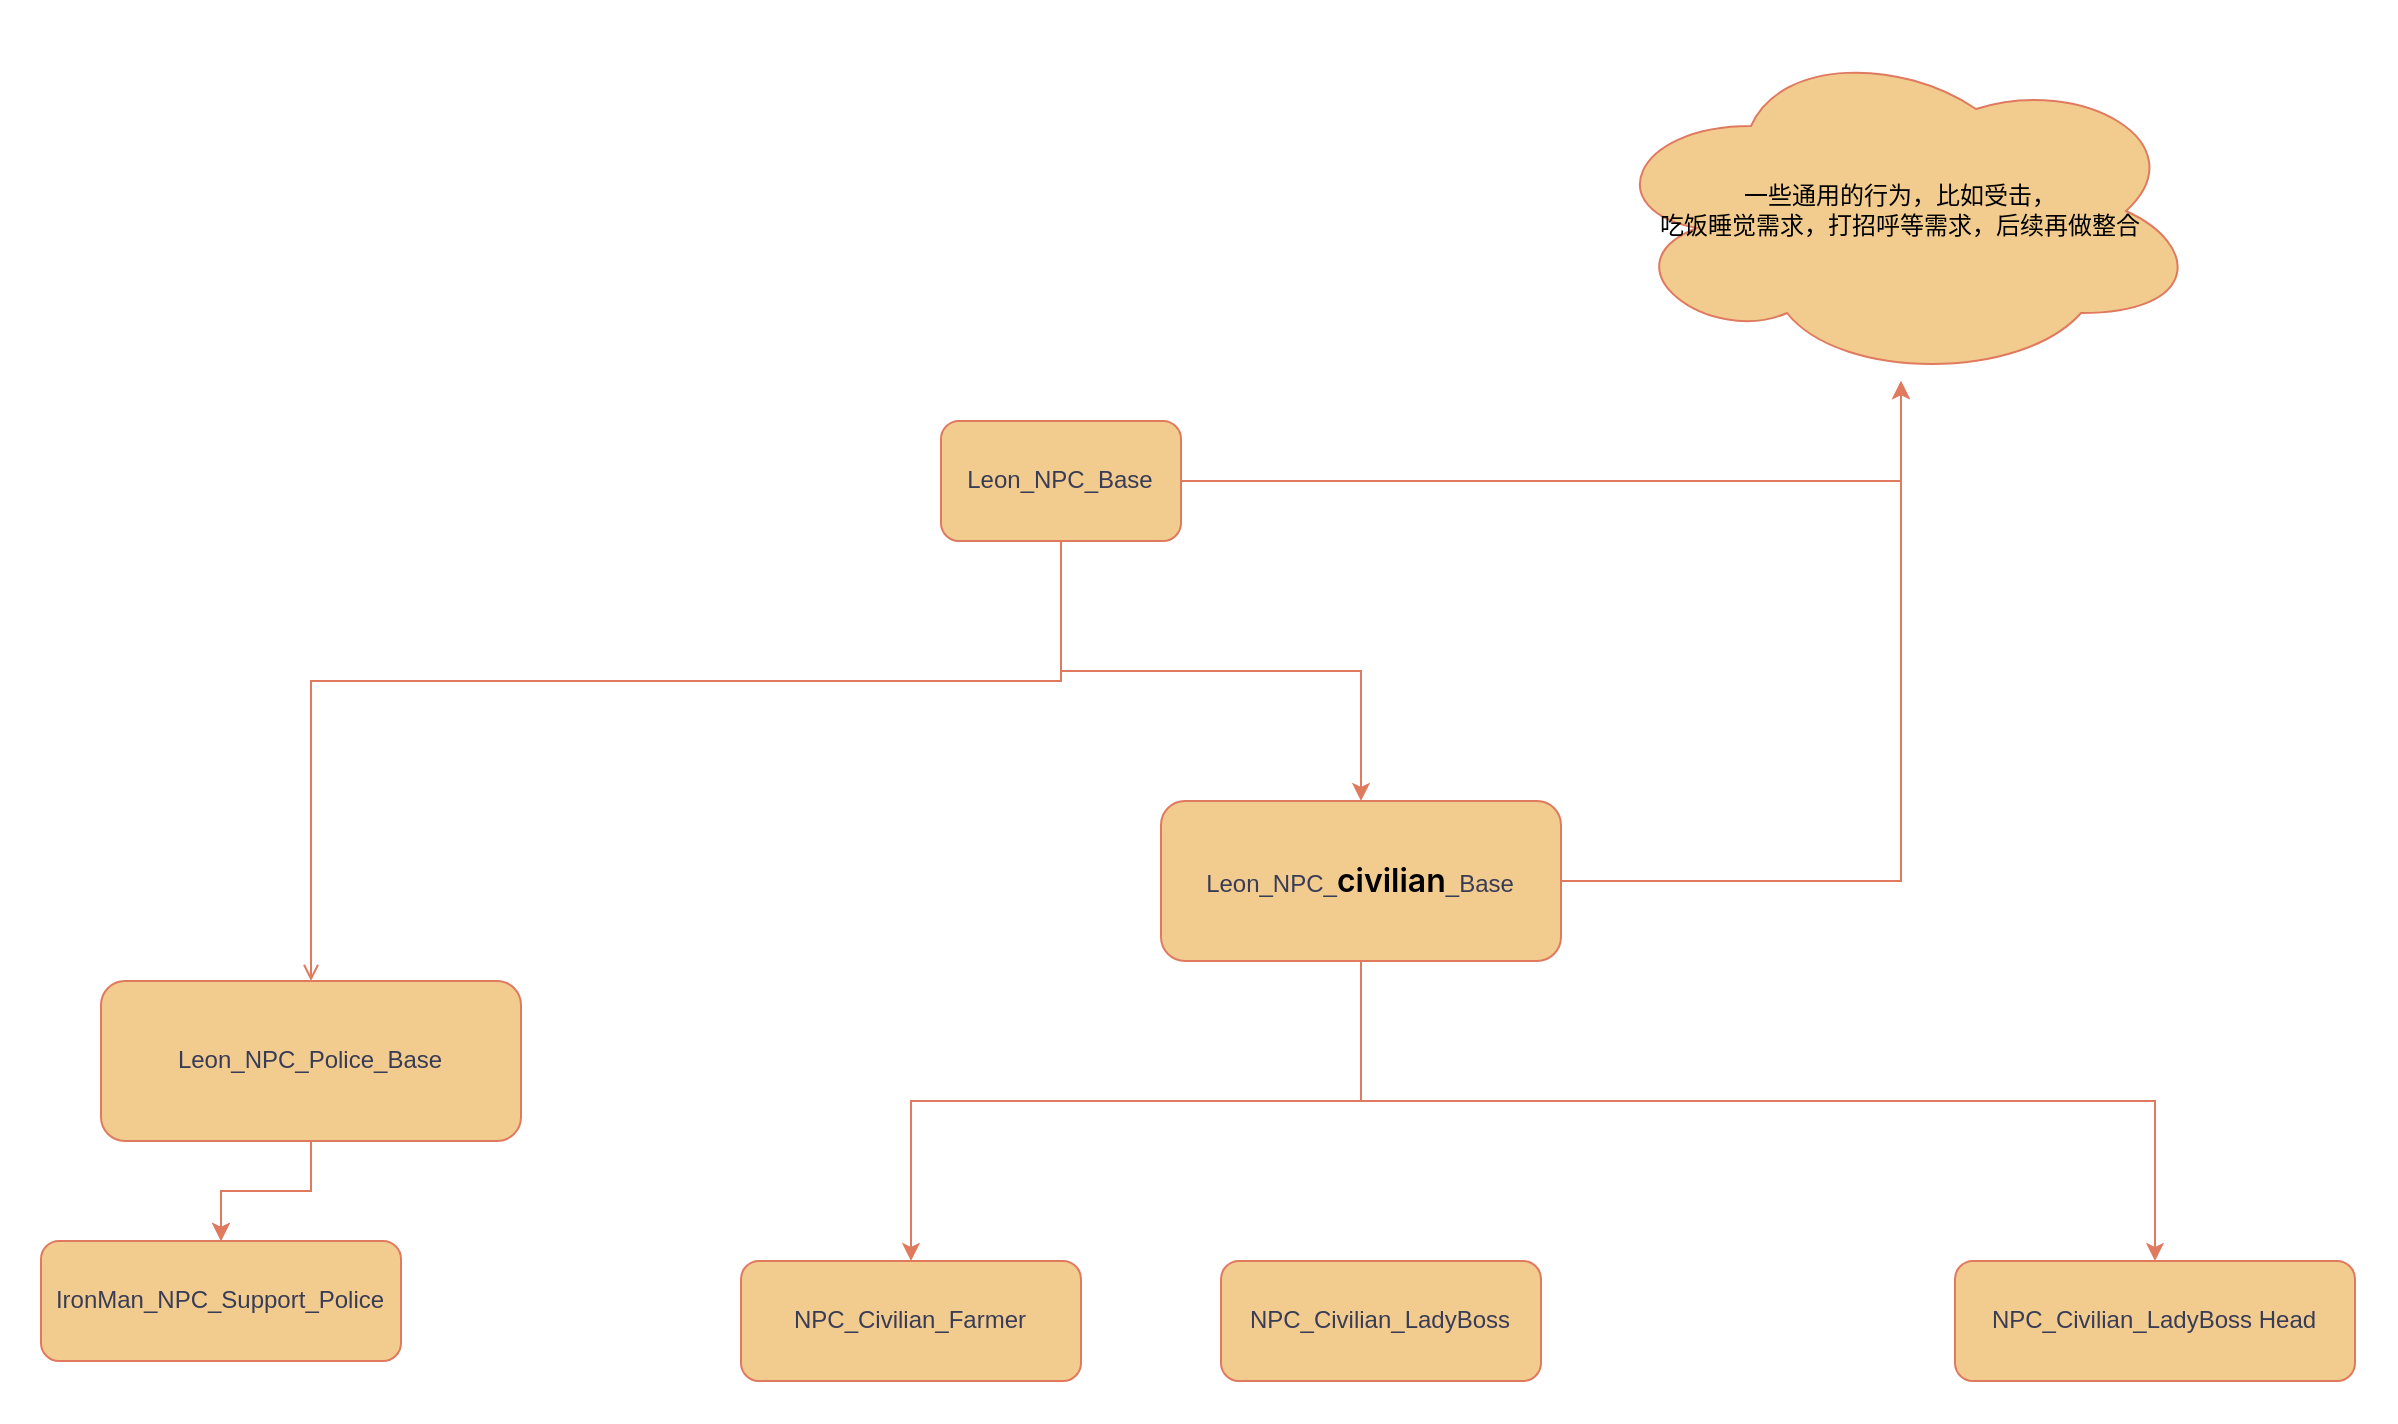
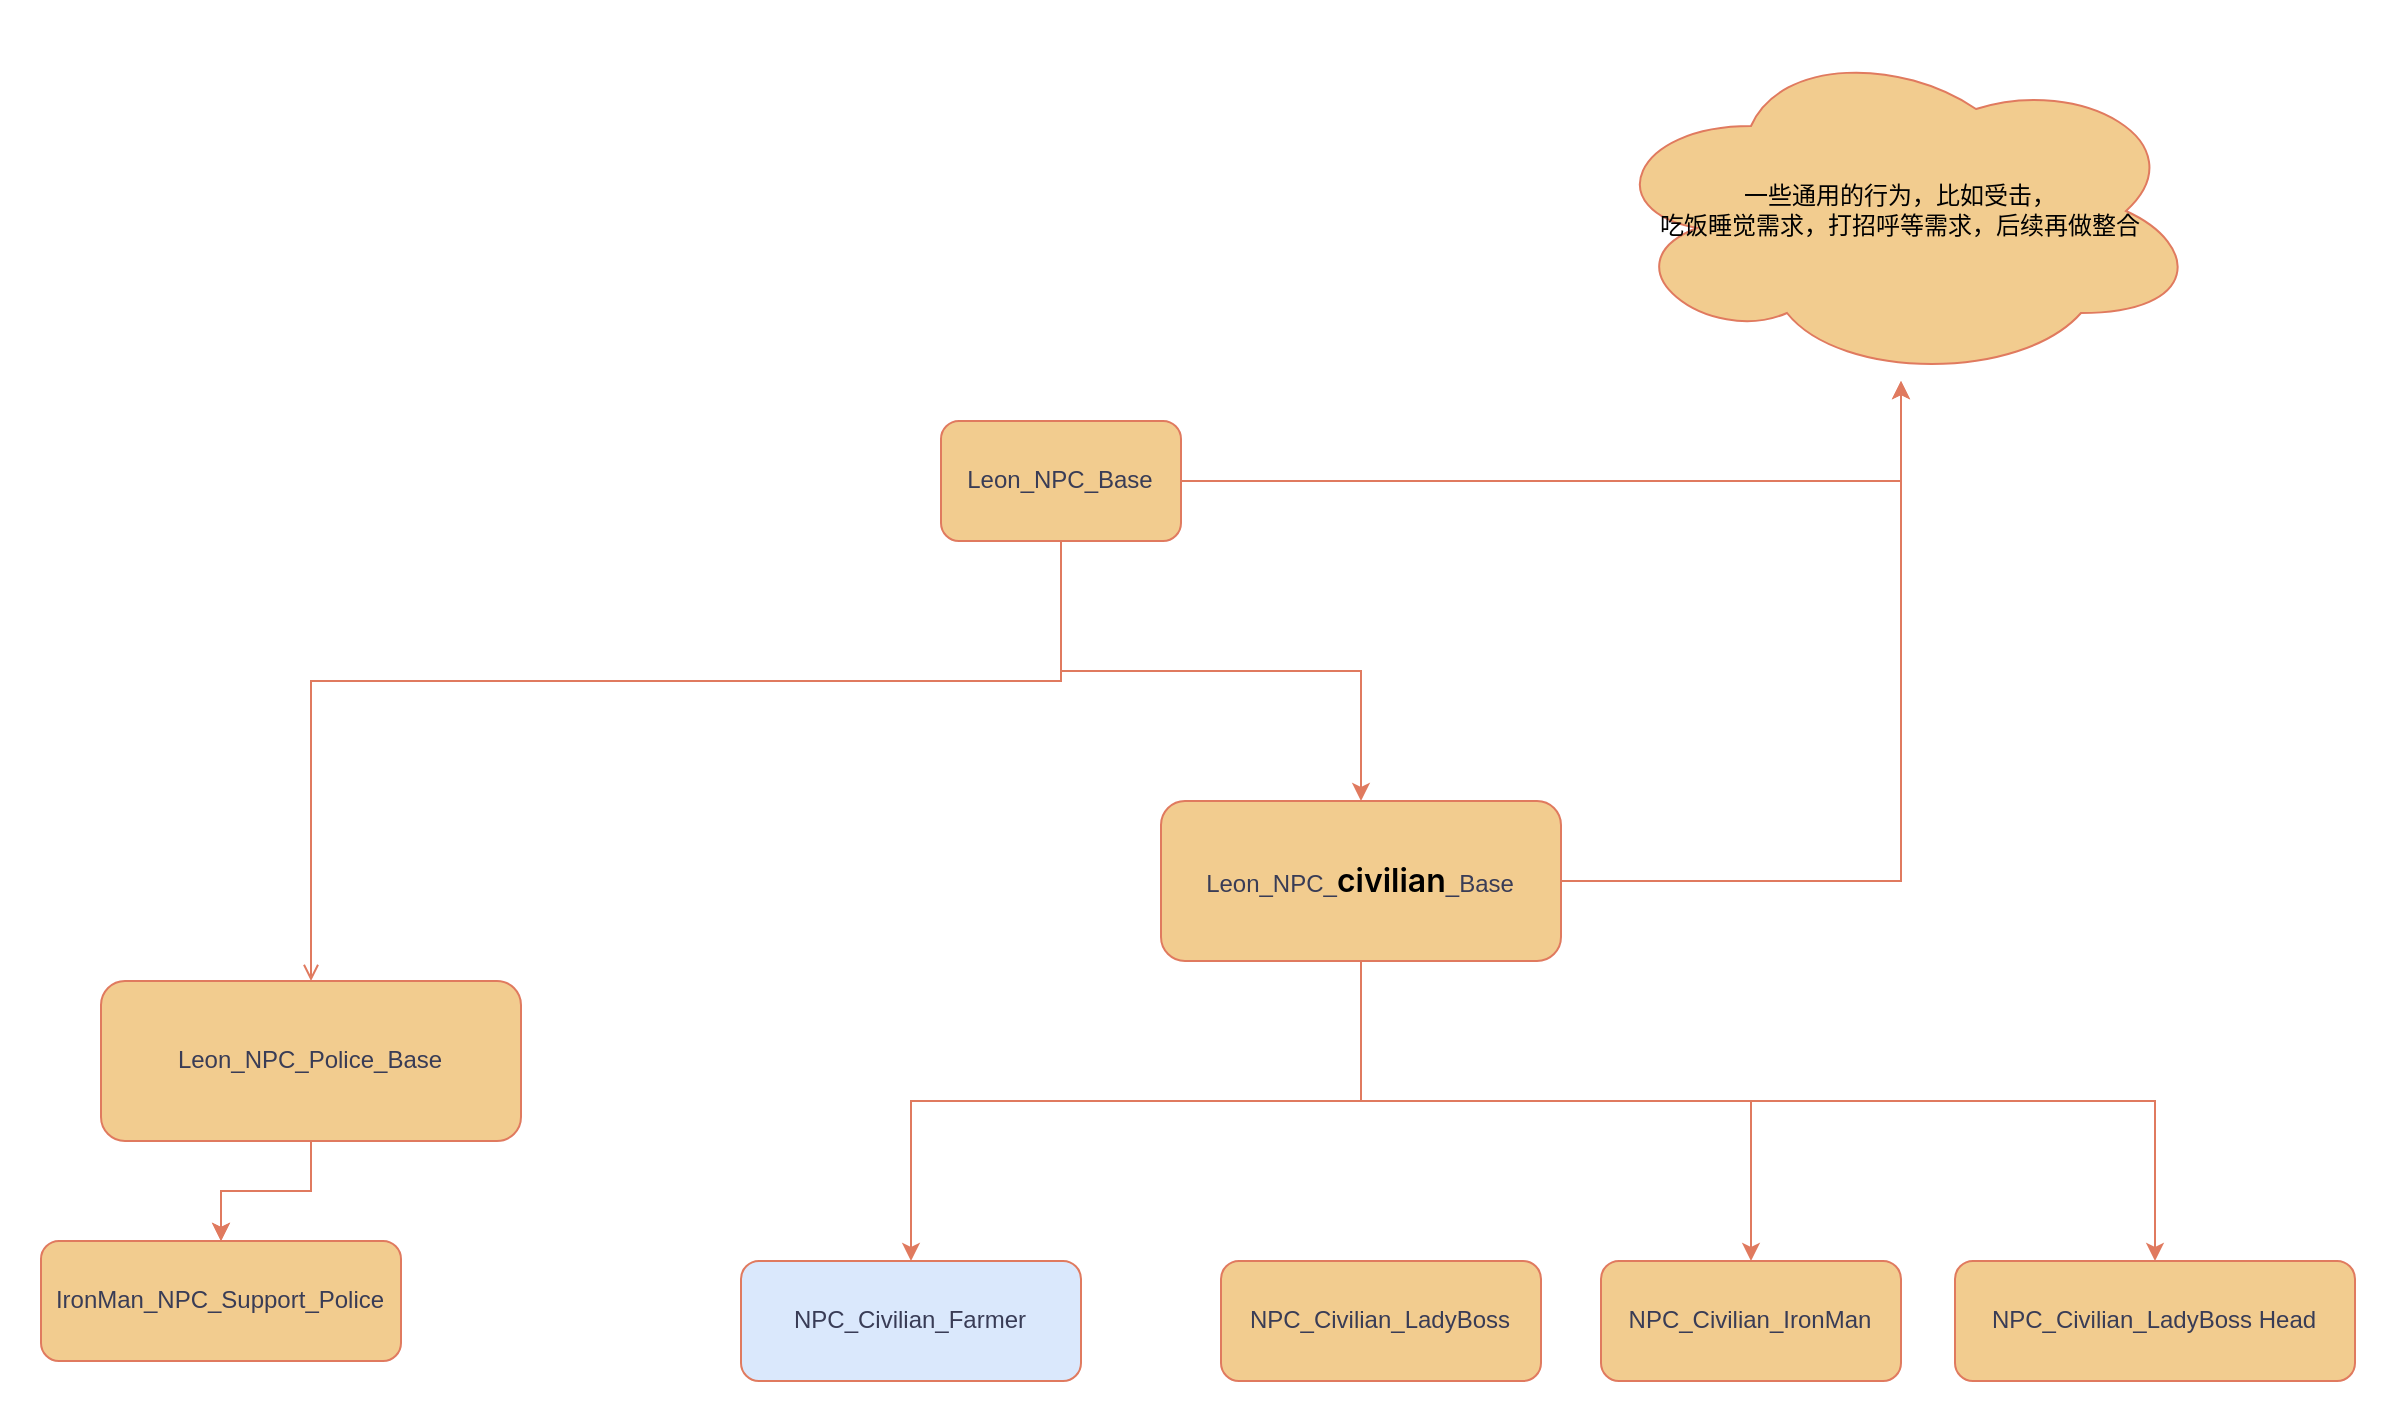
none -> (1751, 1176)
(911, 1321) -> (911, 1321)
none -> (1751, 1321)
